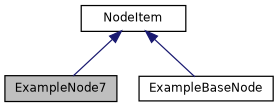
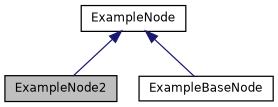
(134, 18) -> (134, 18)
(61, 89) -> (61, 89)
